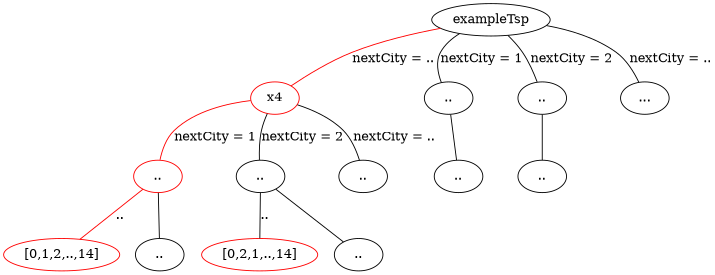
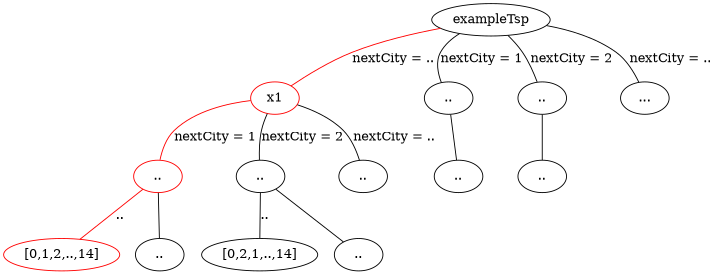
(275, 98) -> (275, 98)
(260, 255) -> (260, 255)
